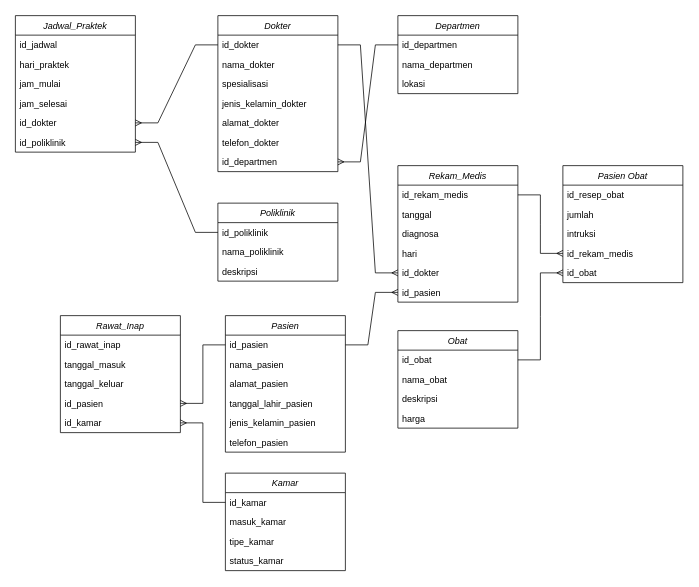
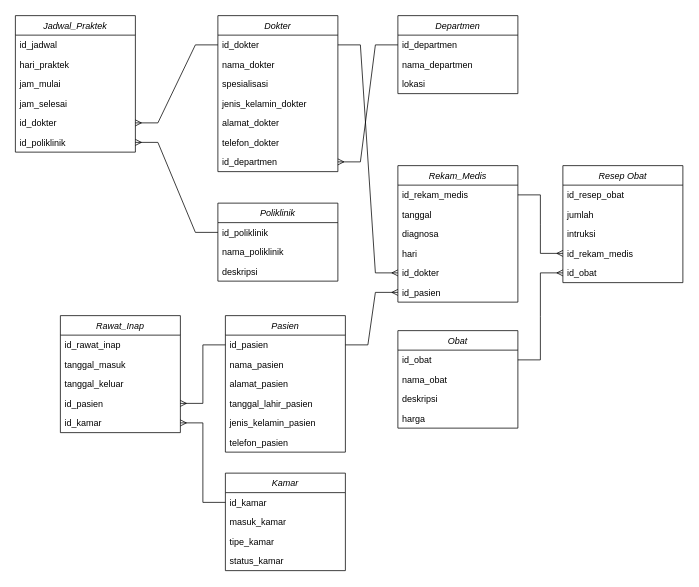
(623, 176) -> (623, 176)
